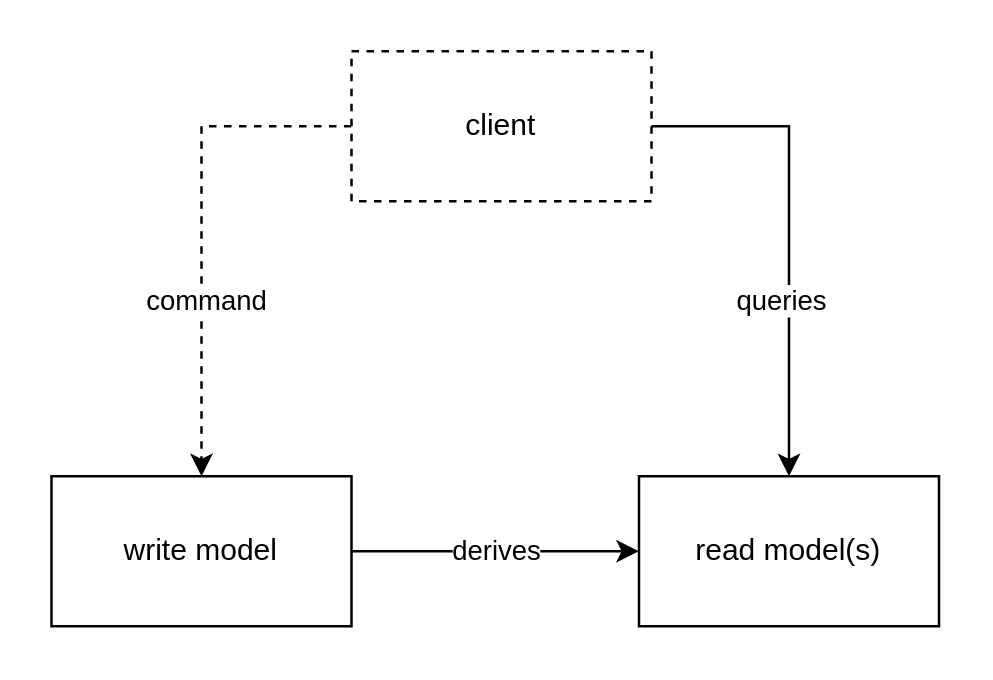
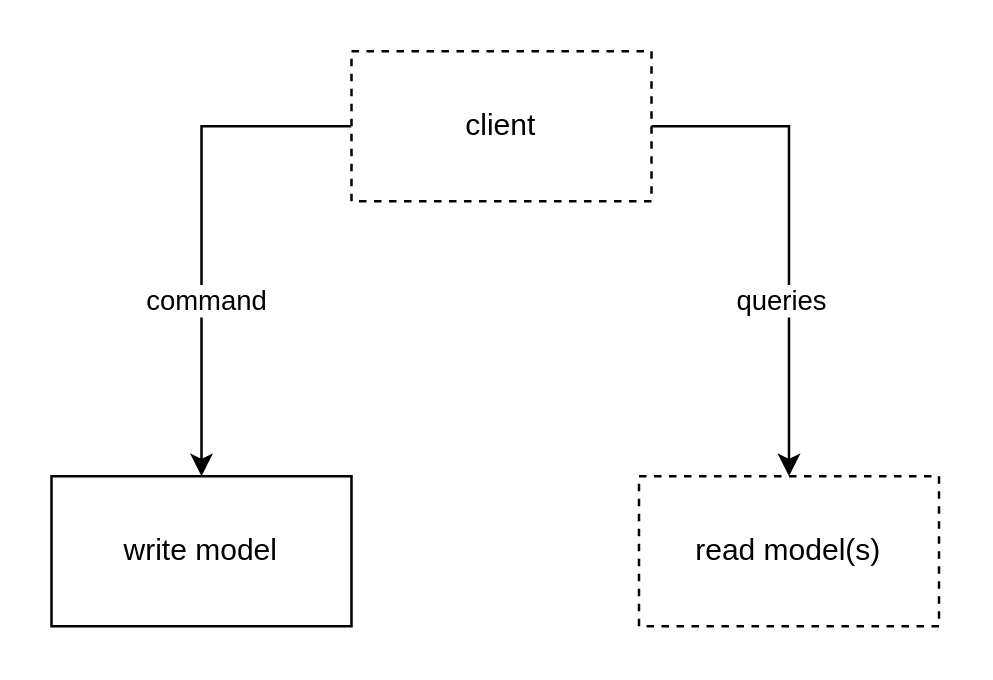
(201, 134) -> (201, 134)
(487, 551) -> none
(789, 551) -> (789, 551)
